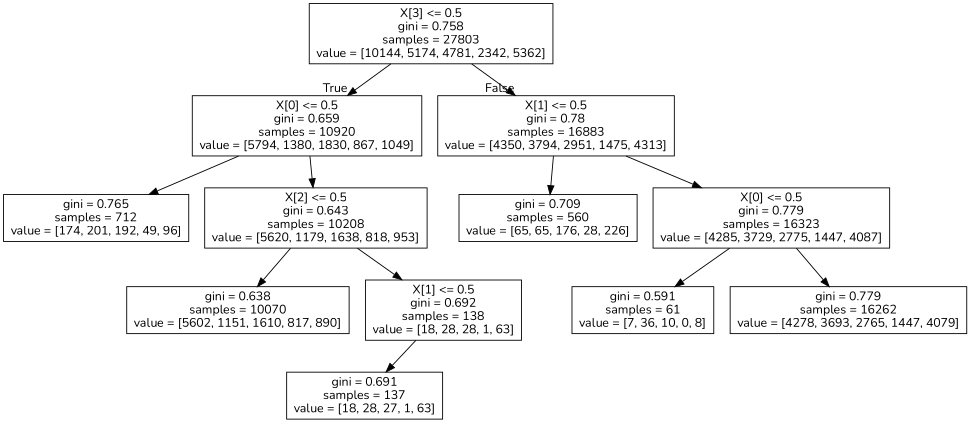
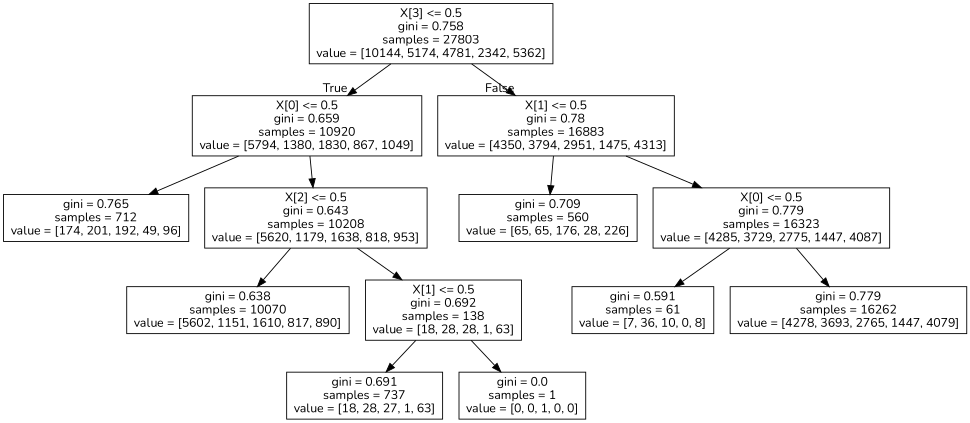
(365, 396) -> (365, 396)
none -> (522, 396)
